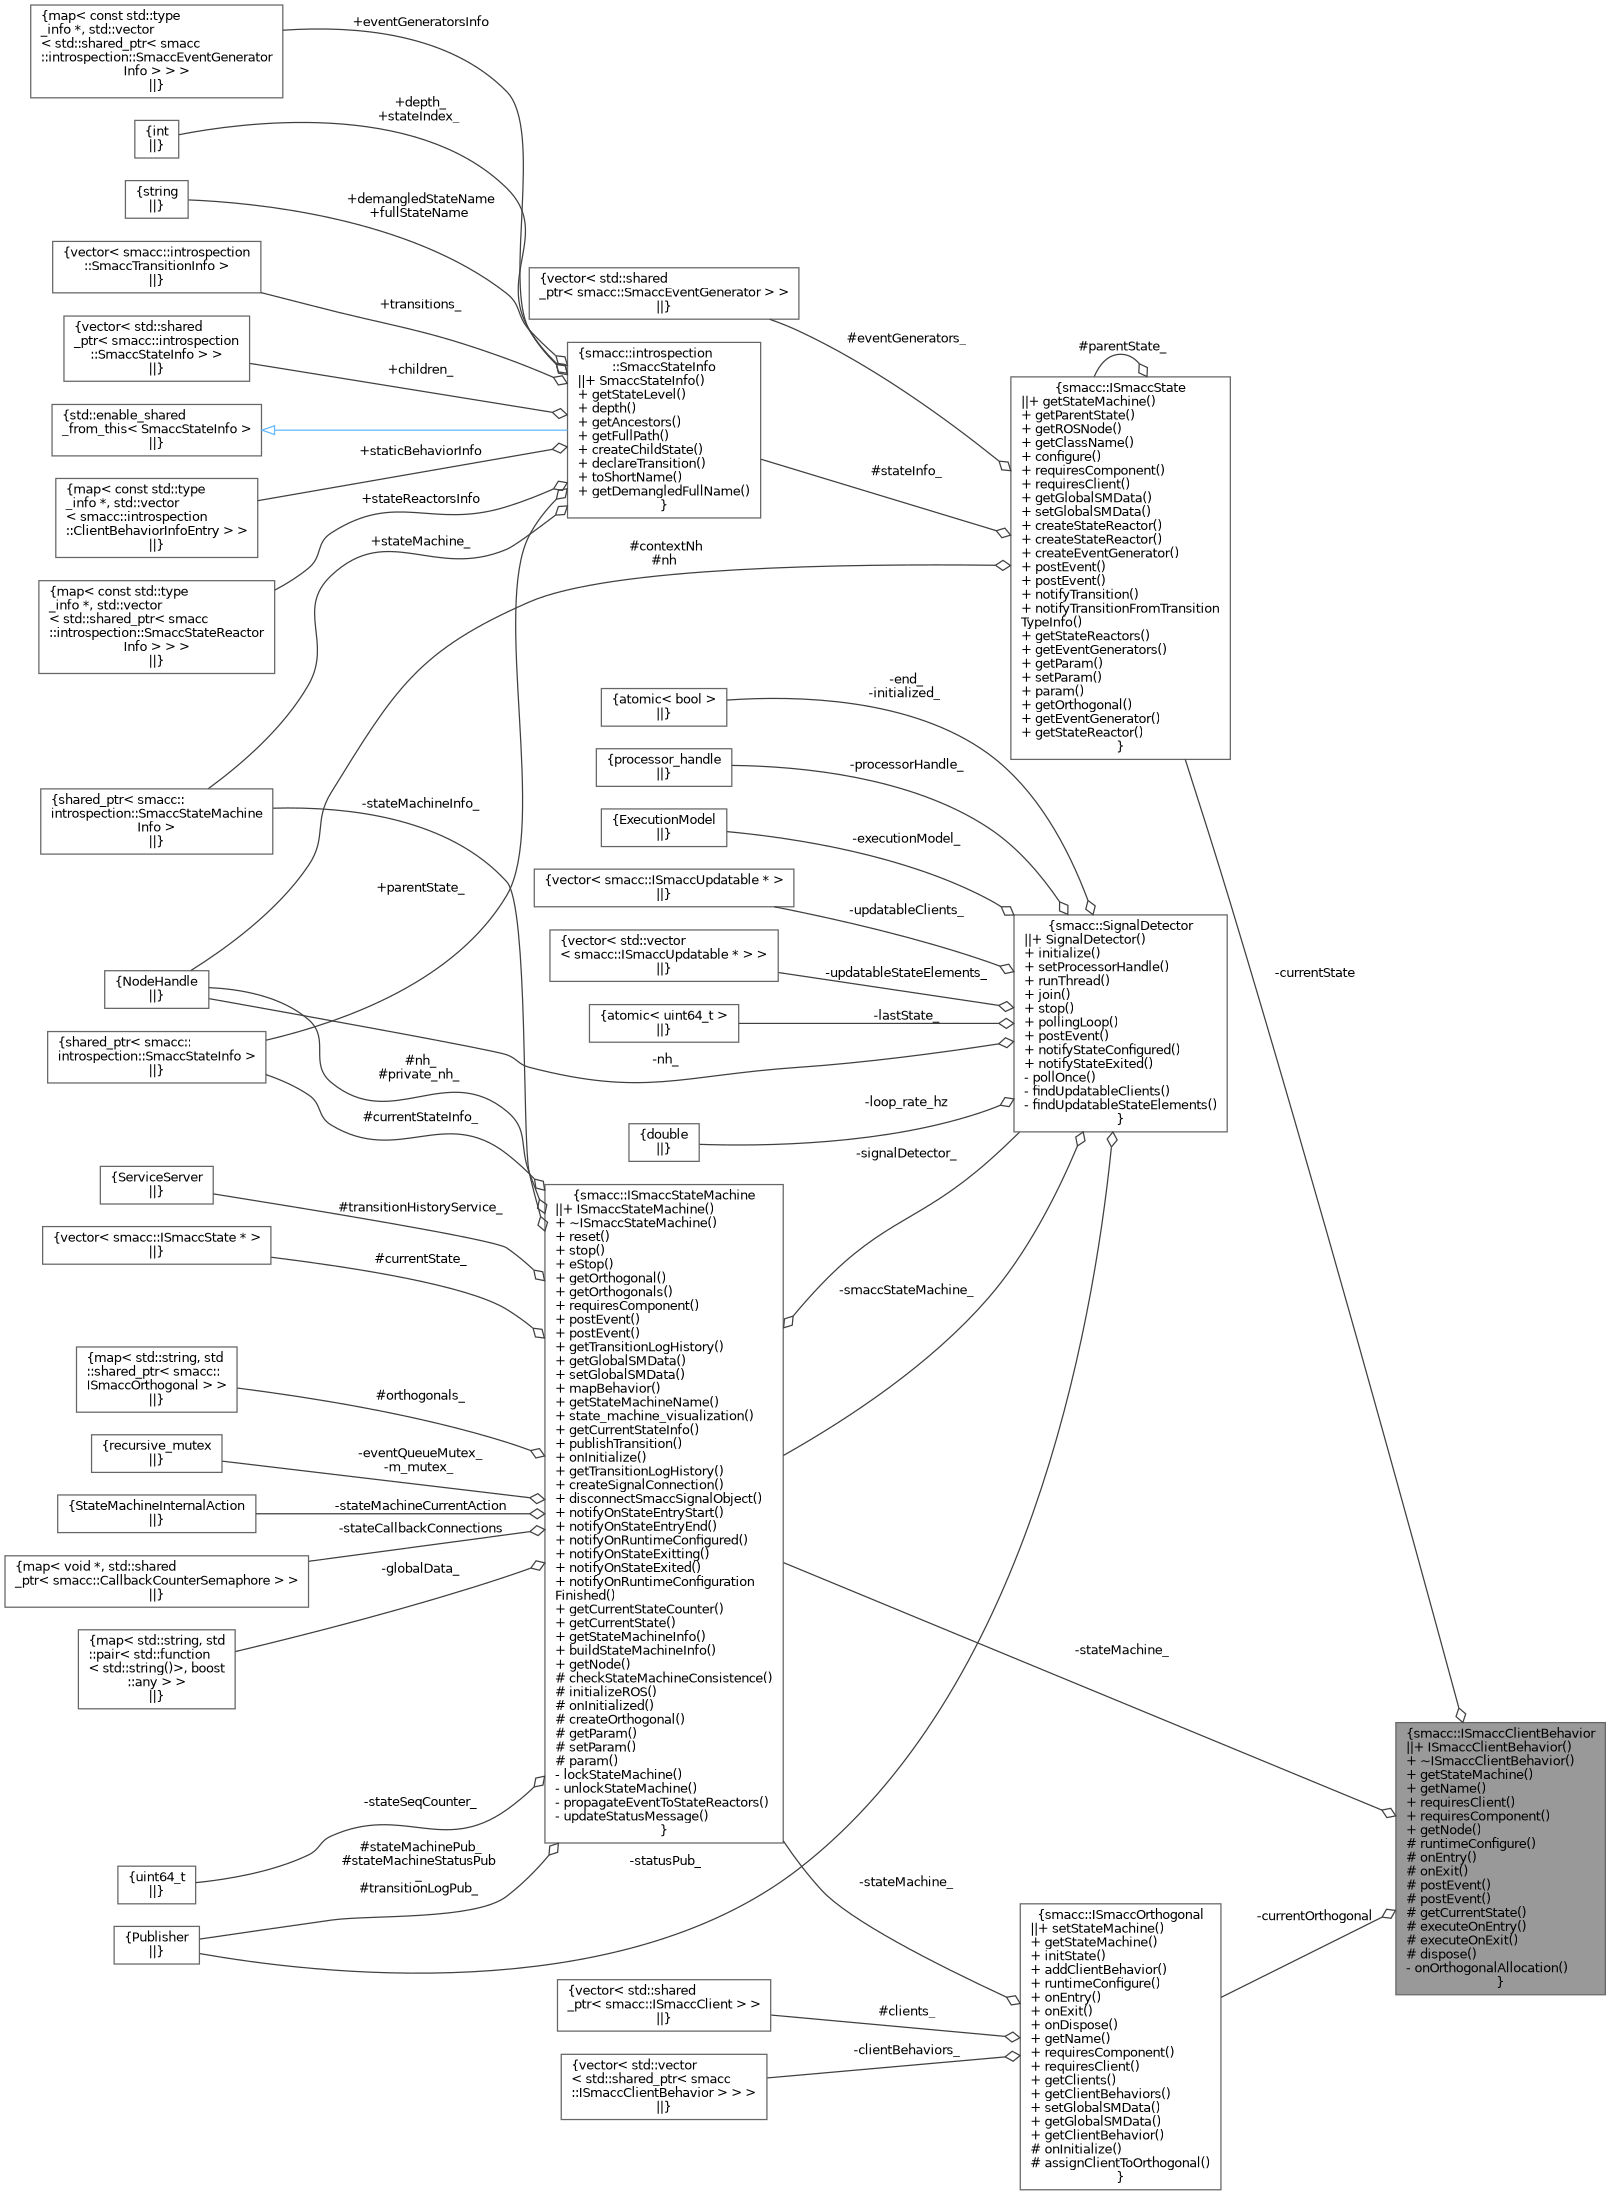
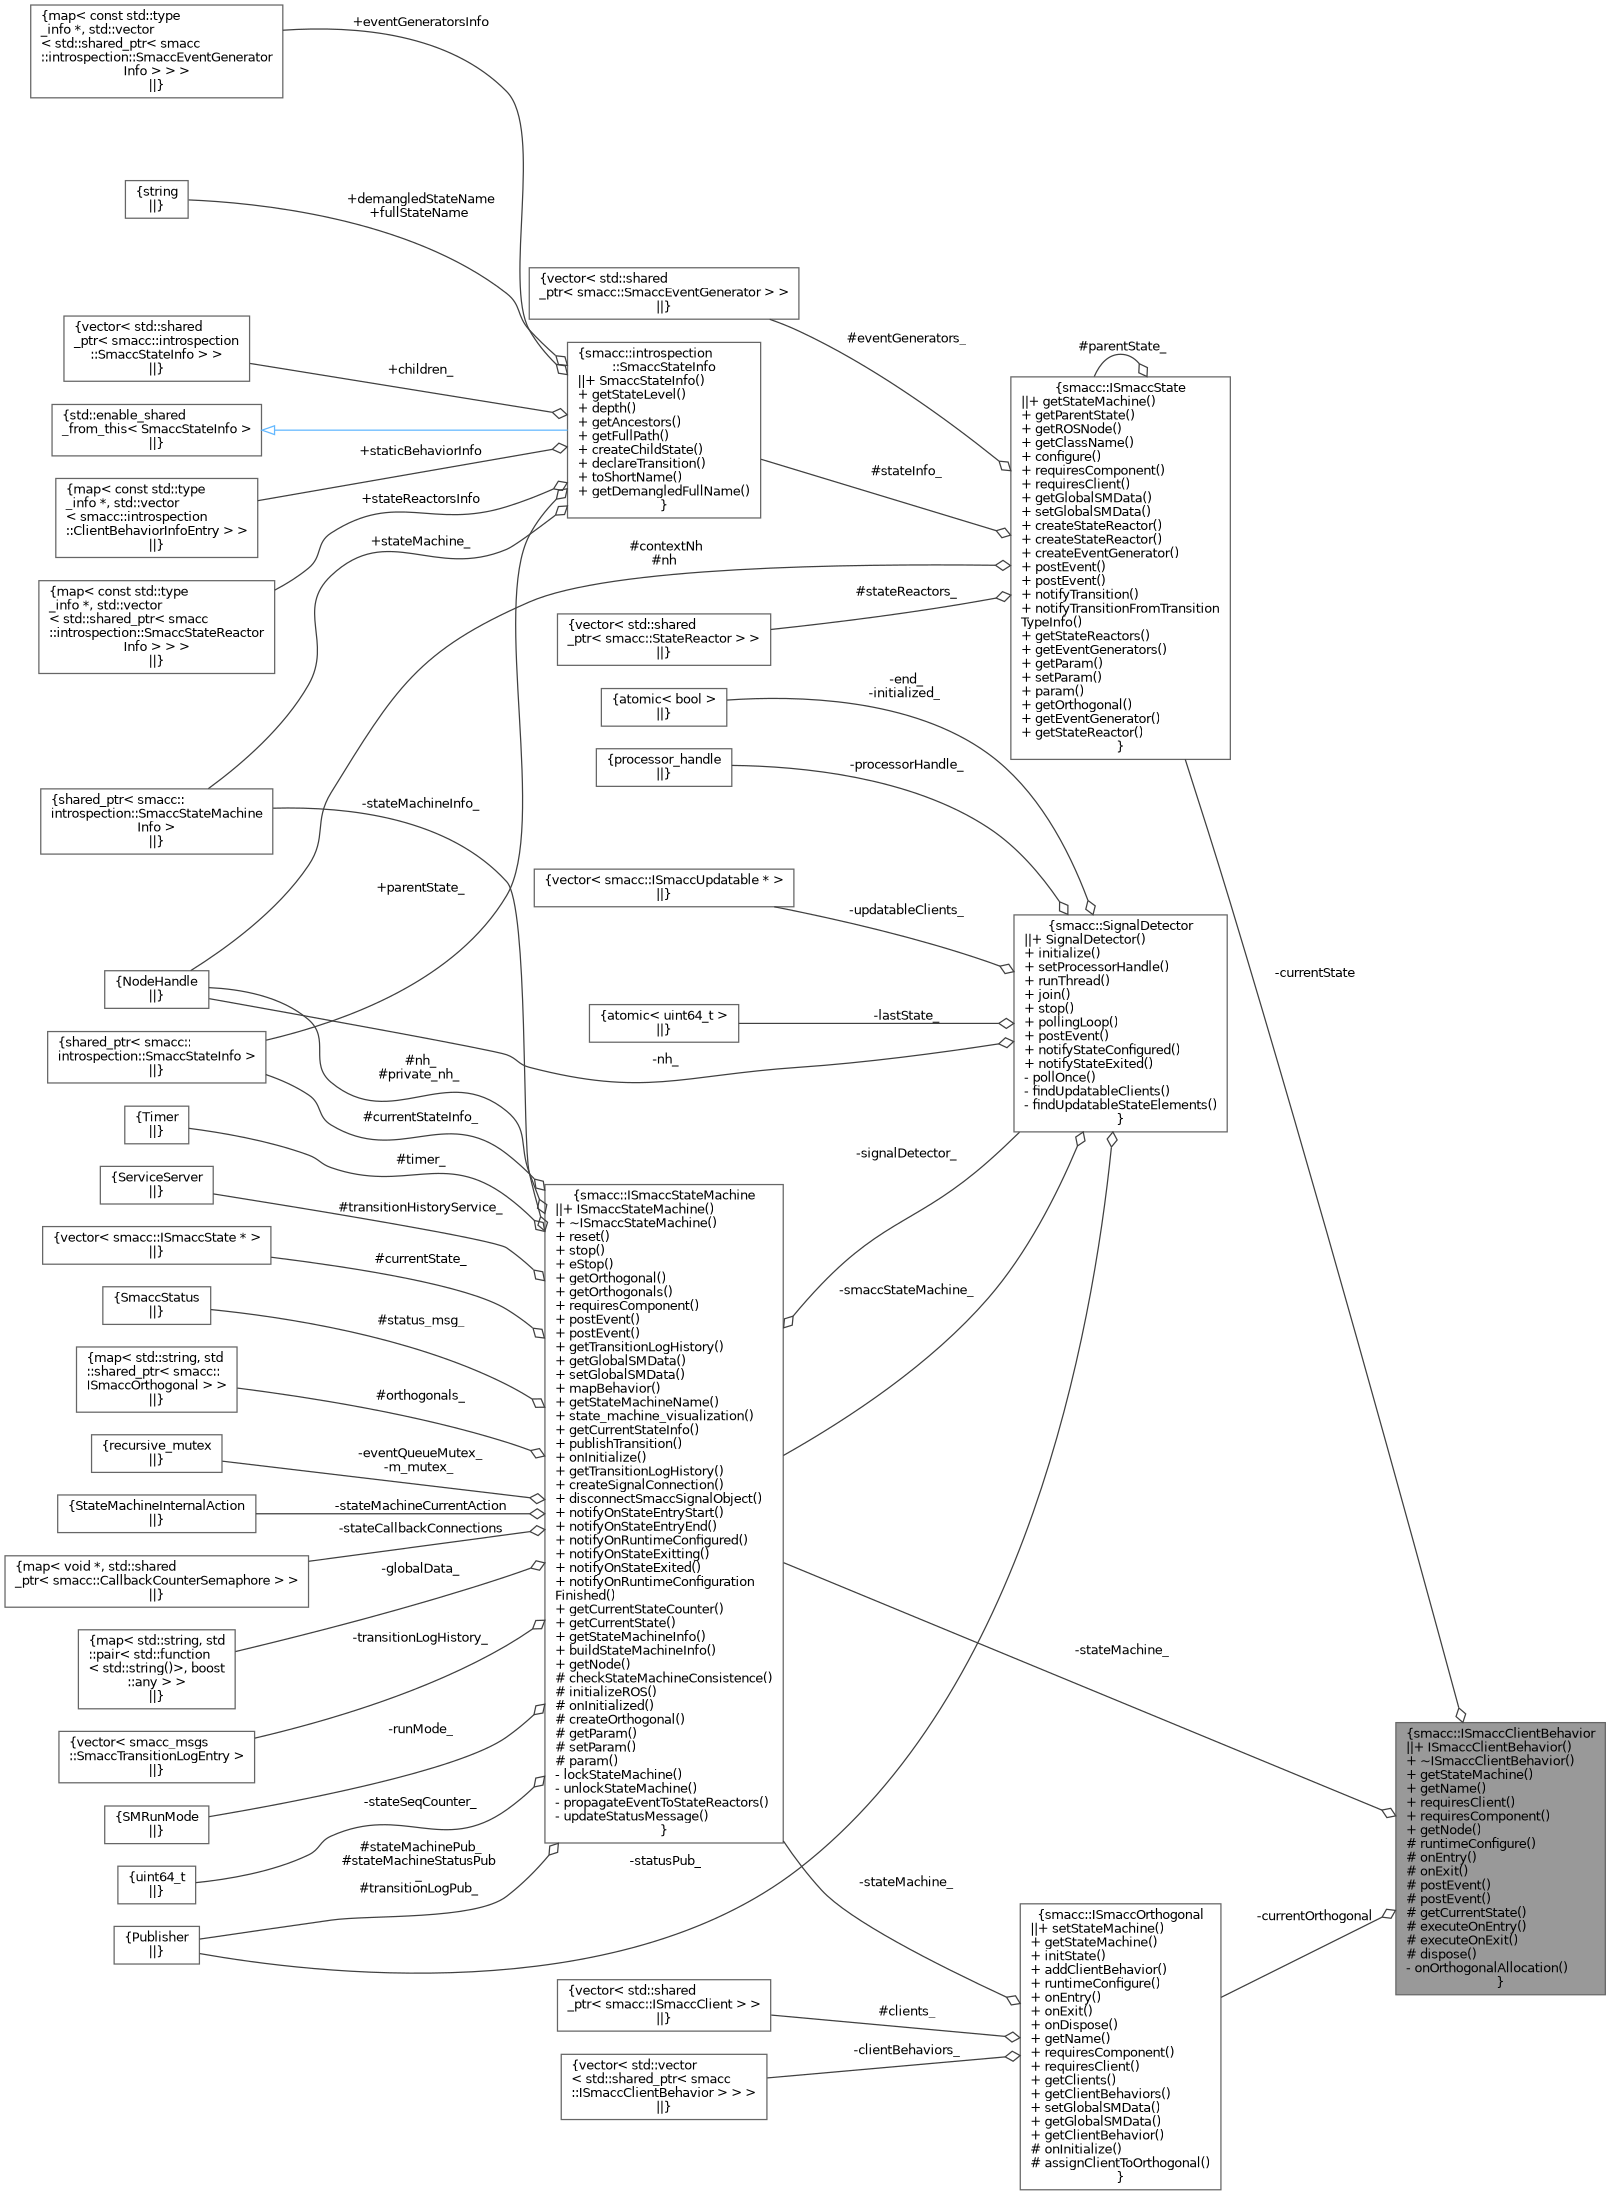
(157, 139) -> none
(157, 267) -> none
none -> (664, 640)
(664, 828) -> none
(664, 956) -> none
none -> (157, 1125)
(664, 1143) -> none
none -> (157, 1306)
none -> (157, 1757)
none -> (157, 1825)
